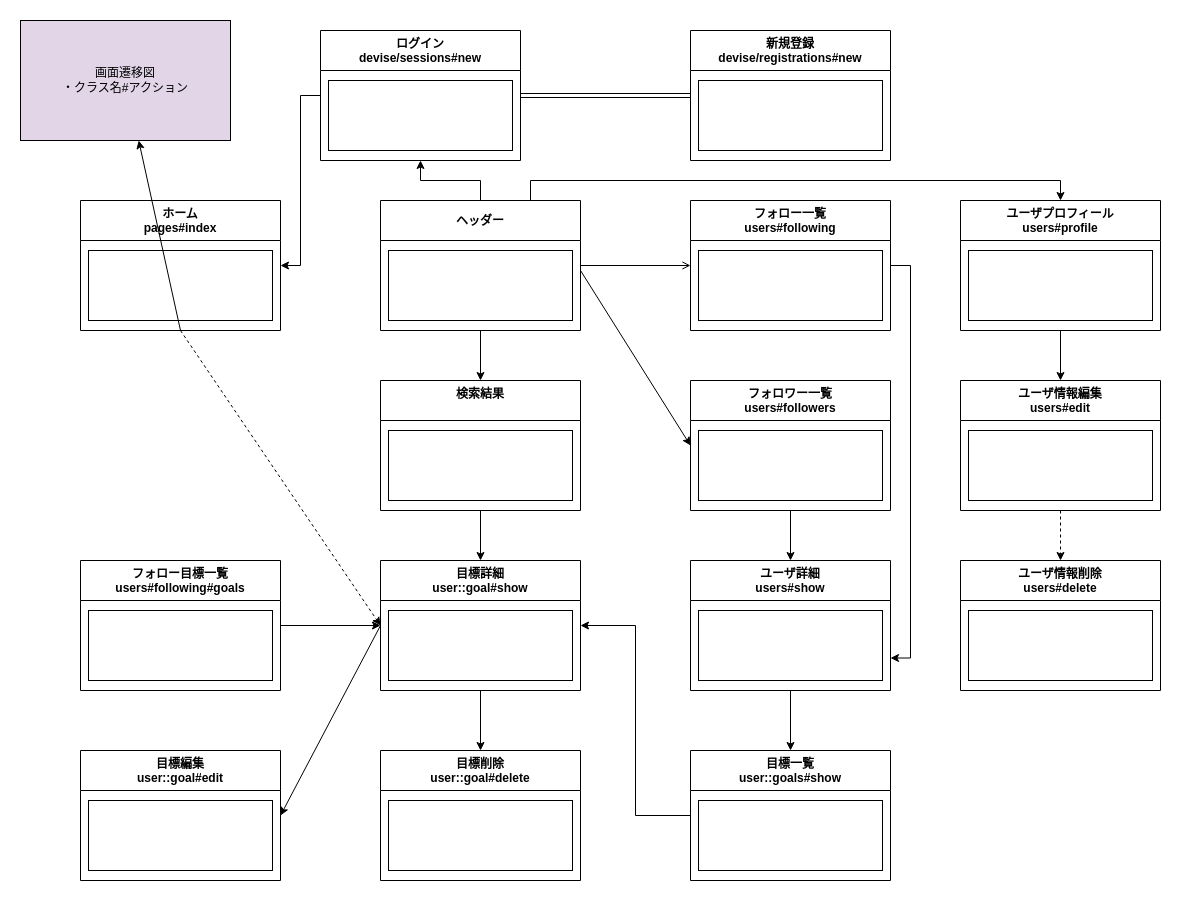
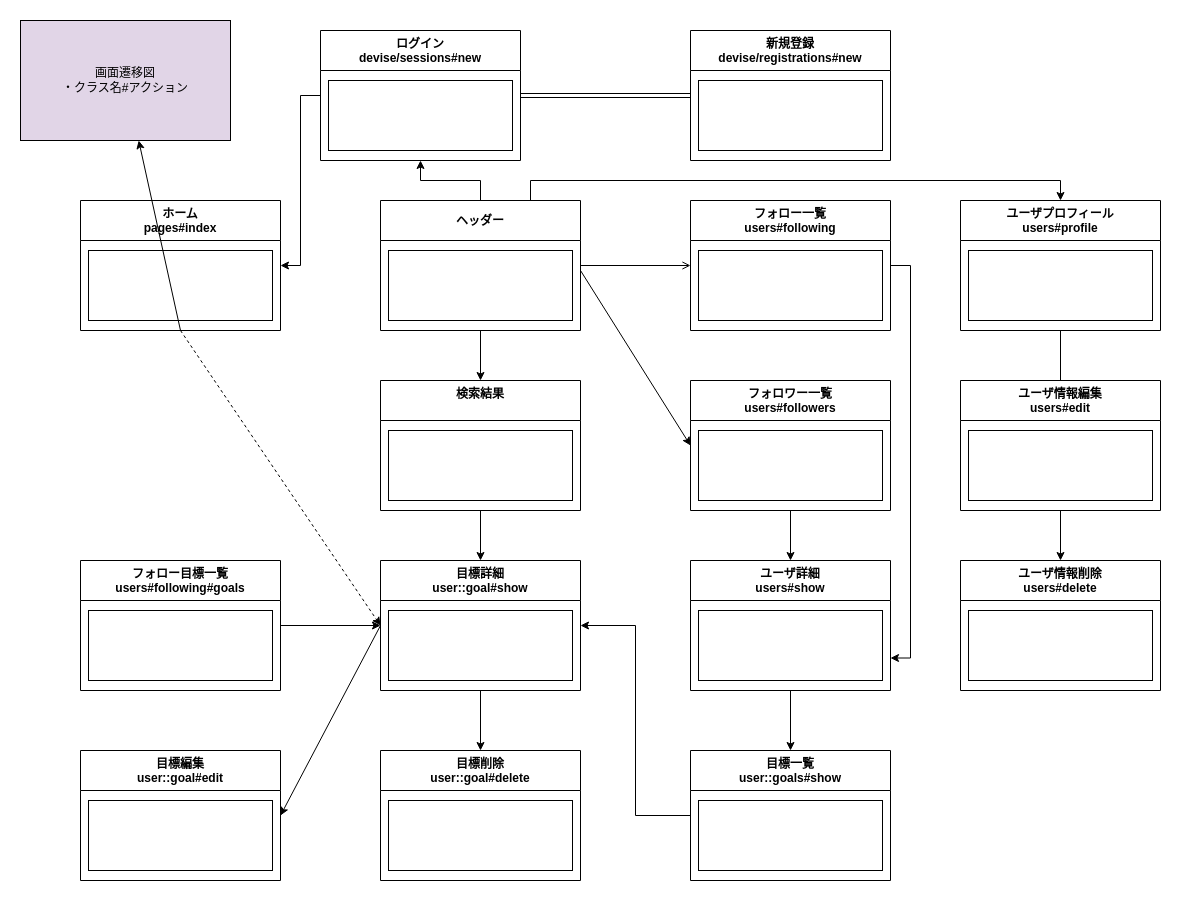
(1061, 372) -> (1061, 375)
(1061, 533) -> (1061, 533)
